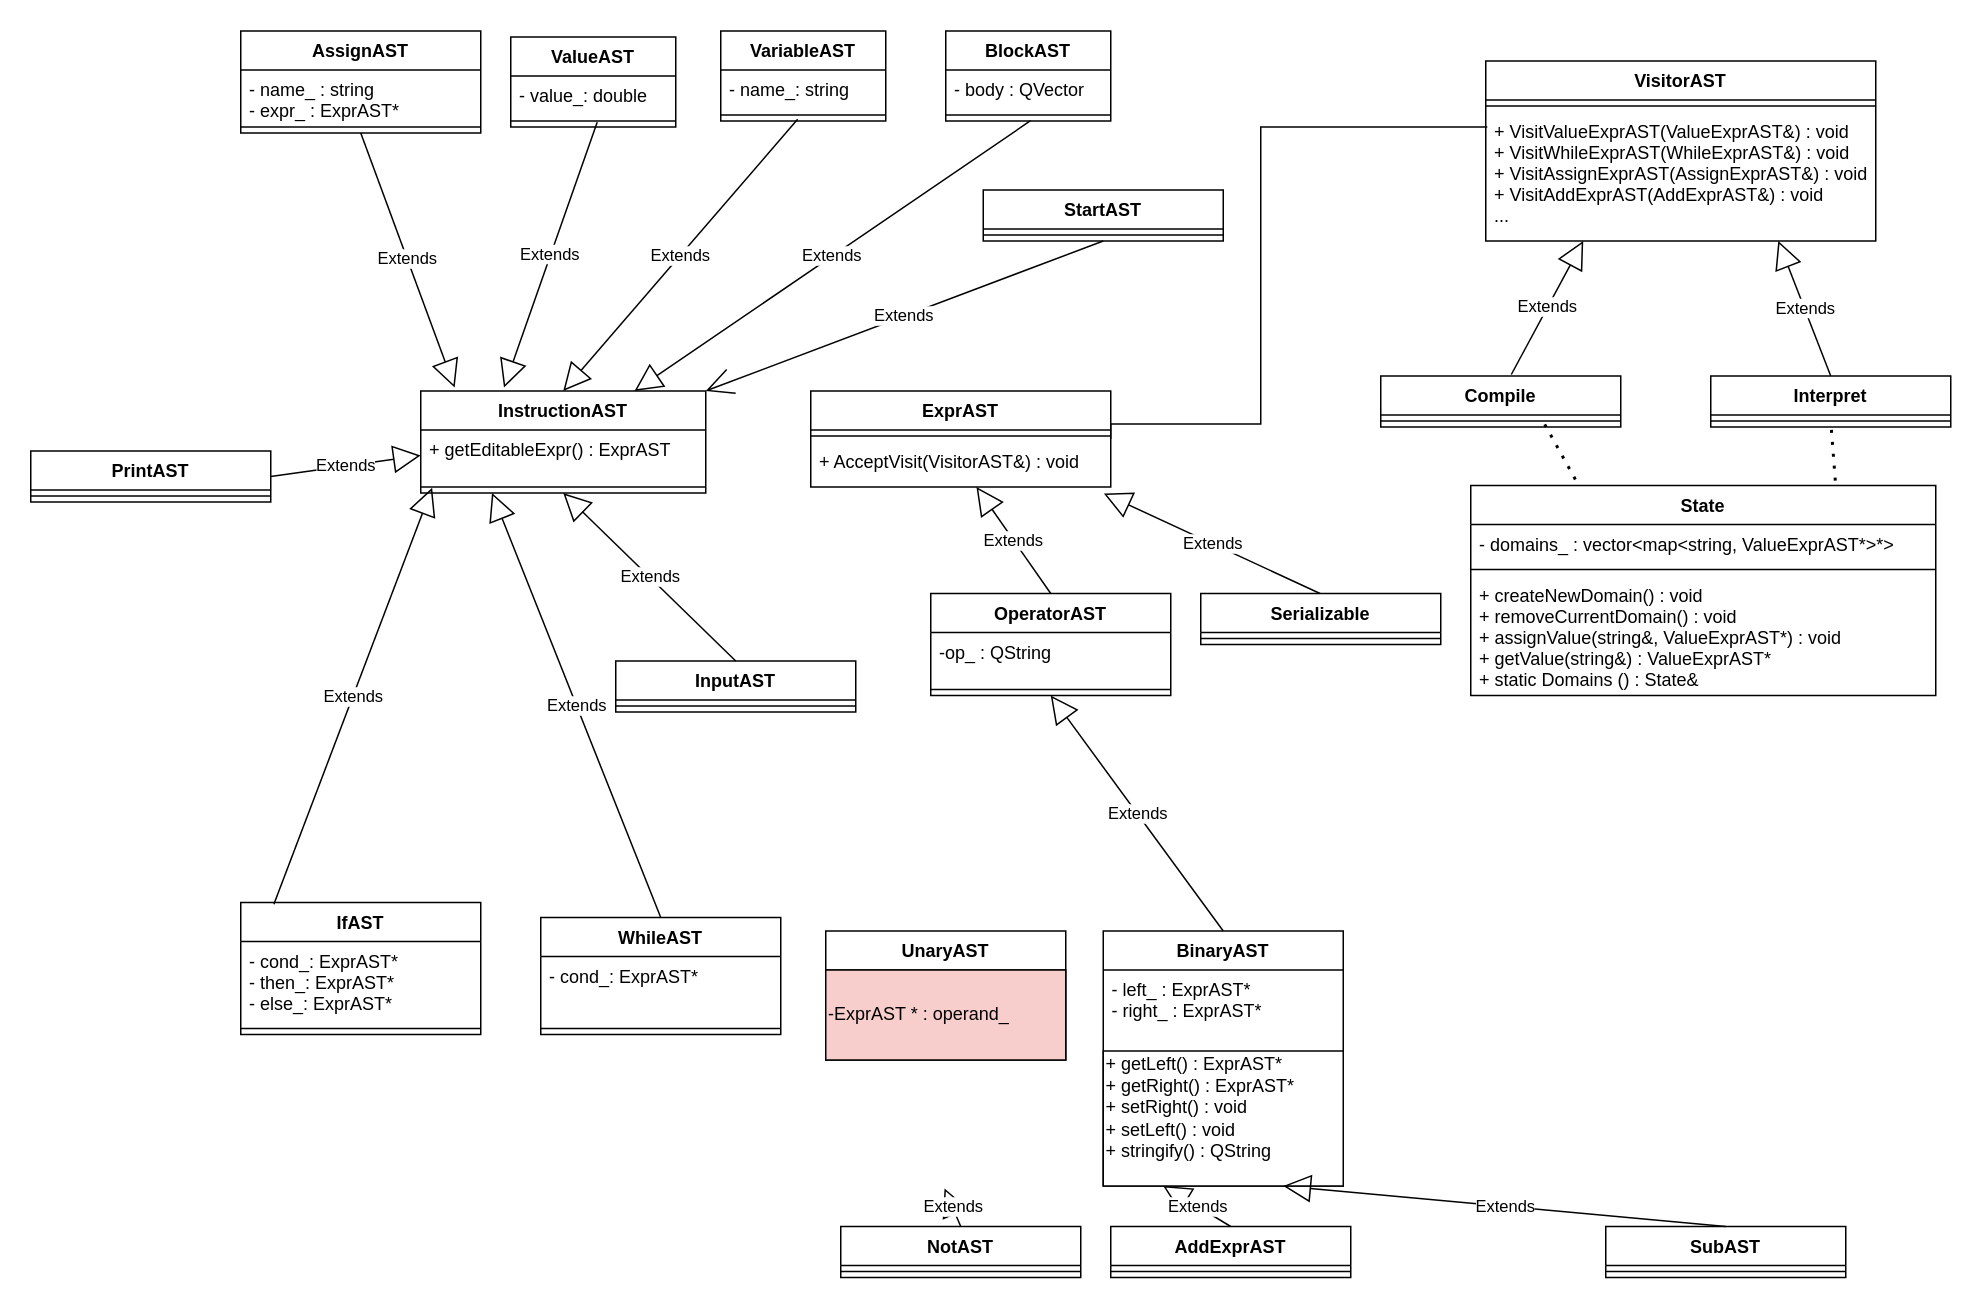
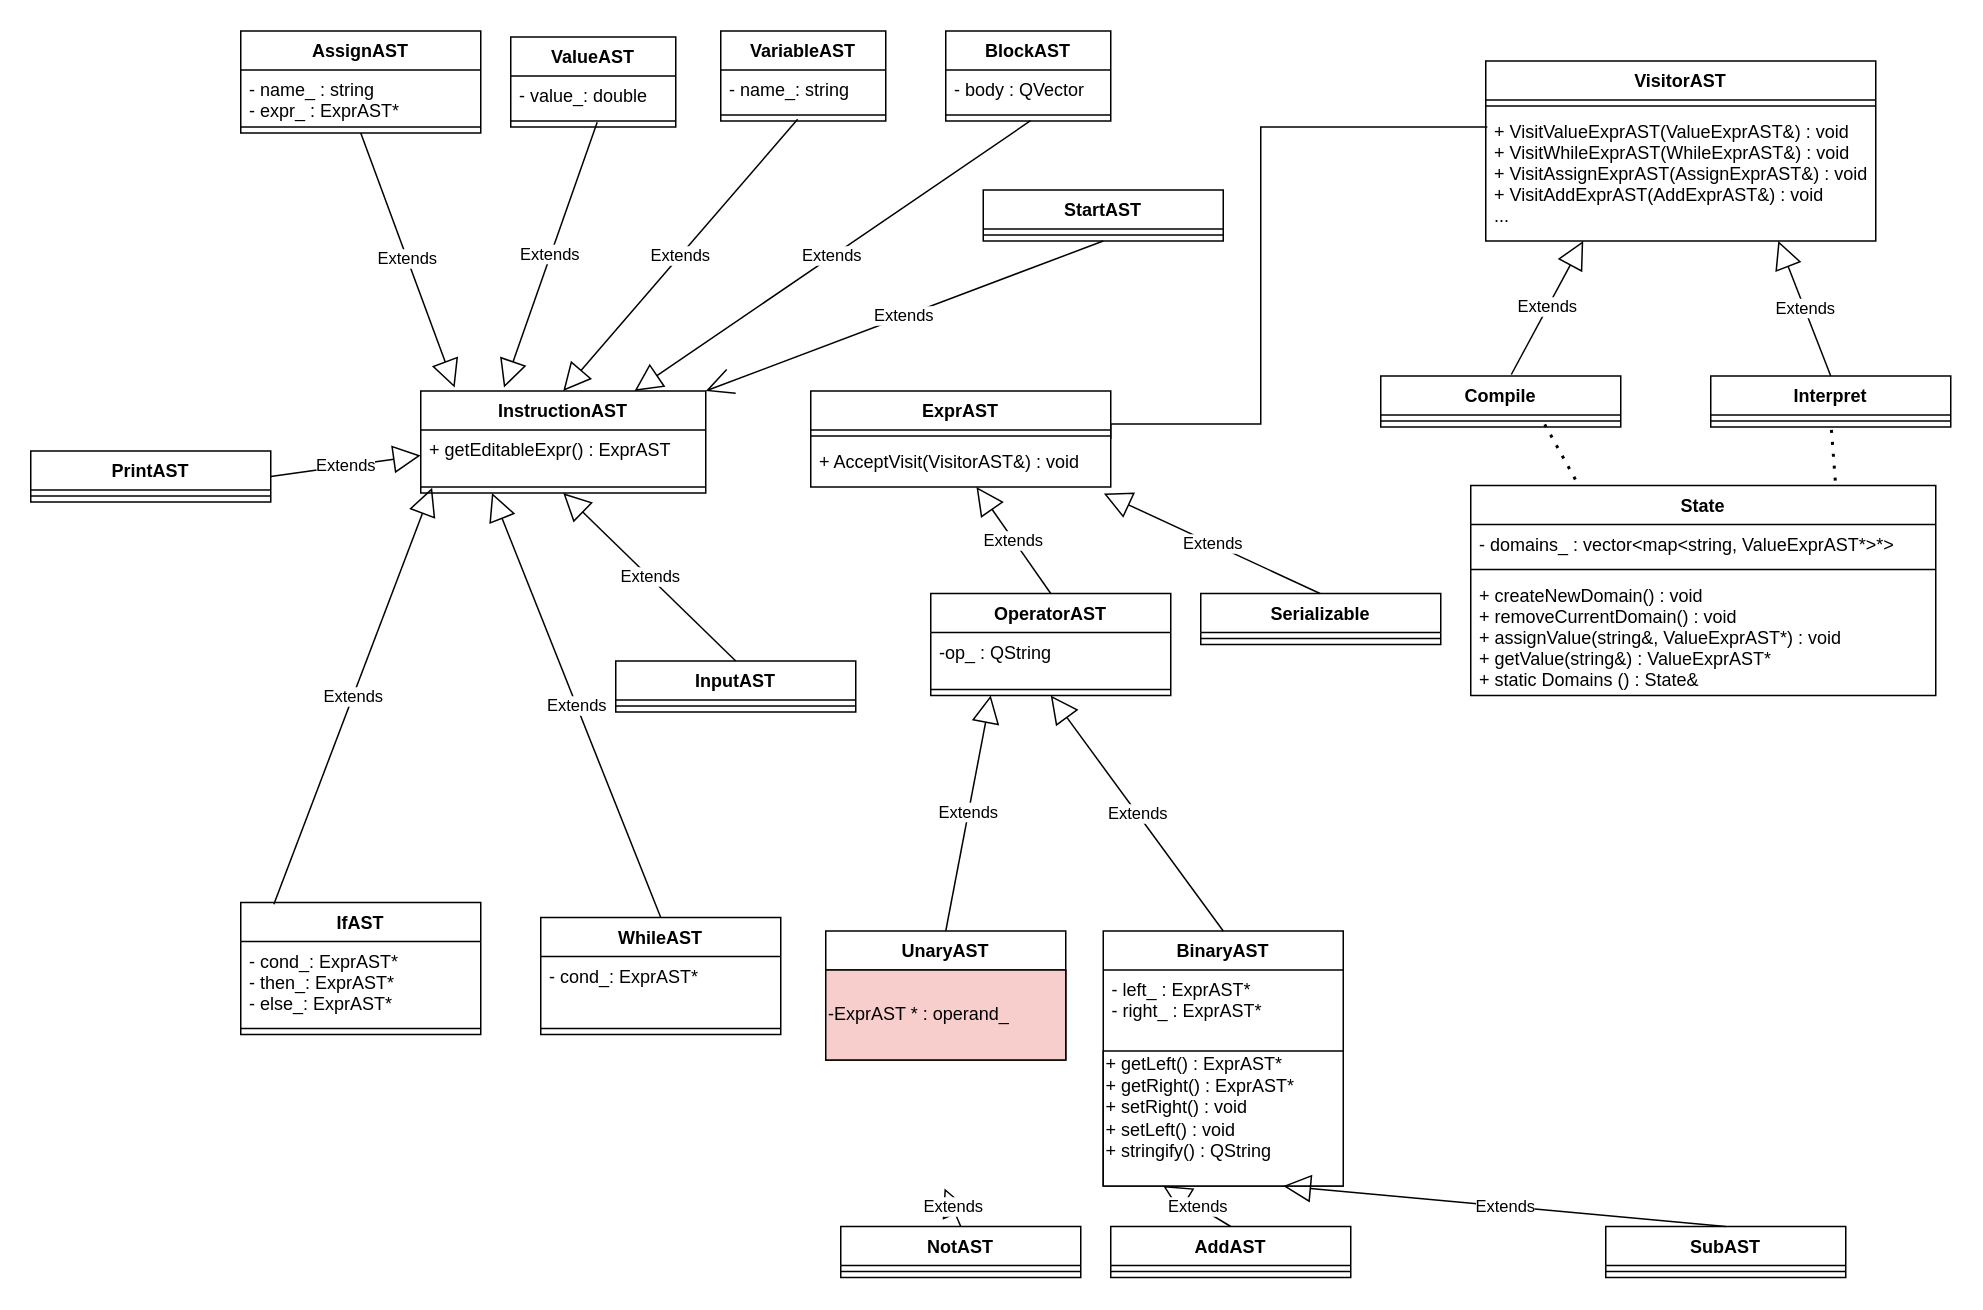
none -> (966, 826)
(1230, 1247) -> (1230, 1247)
